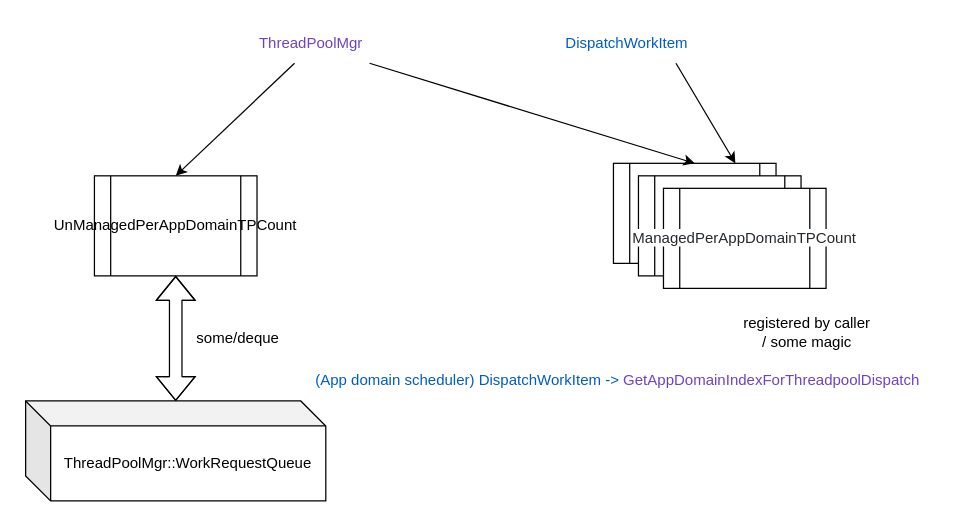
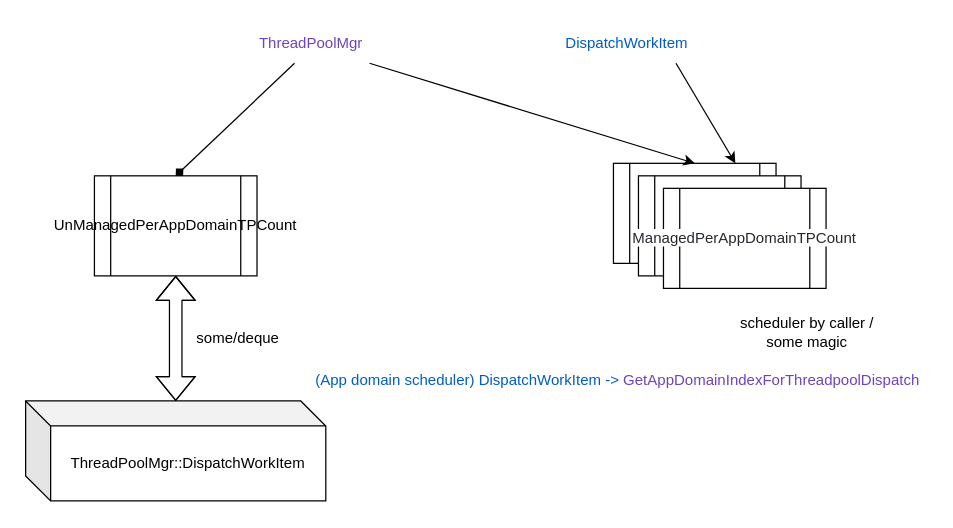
(182, 169) -> (183, 169)
(807, 332) -> (807, 332)
(188, 463) -> (188, 463)
